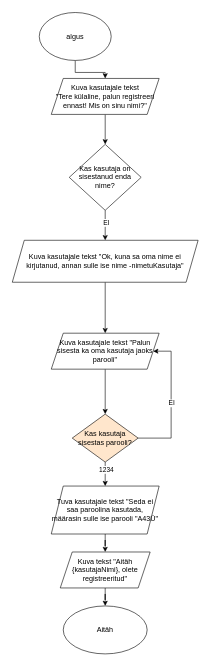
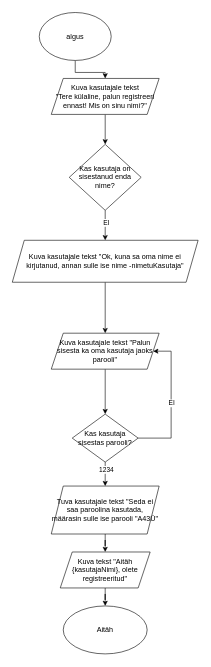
(105, 438) -> (105, 438)
